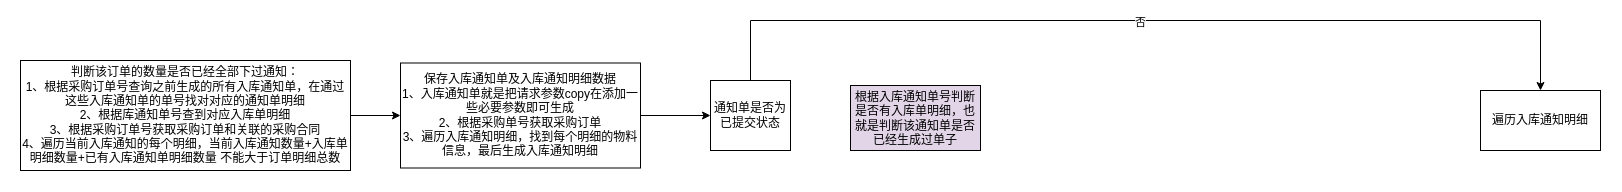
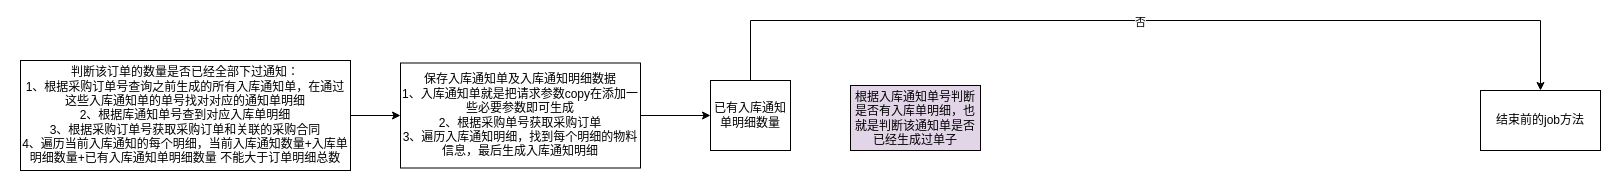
(751, 116) -> (751, 116)
(1541, 121) -> (1541, 121)
